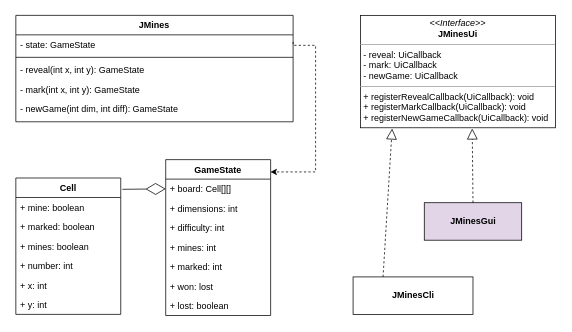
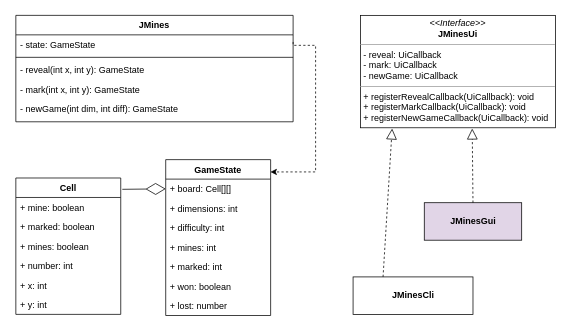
(193, 287) -> (200, 287)
(201, 306) -> (200, 306)
